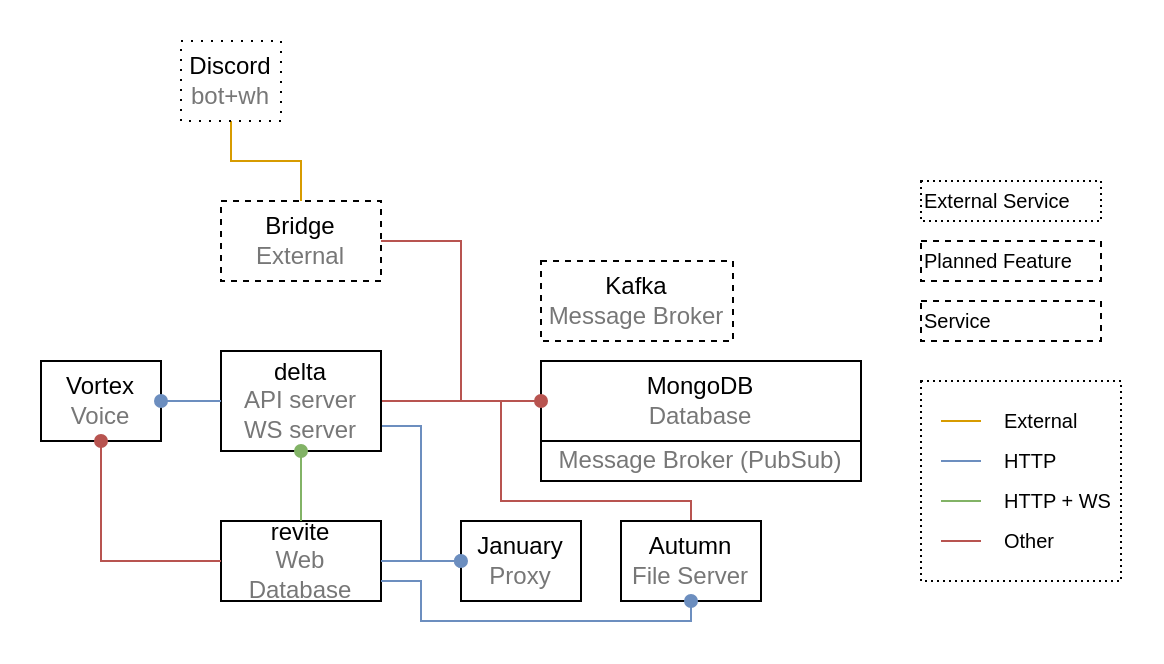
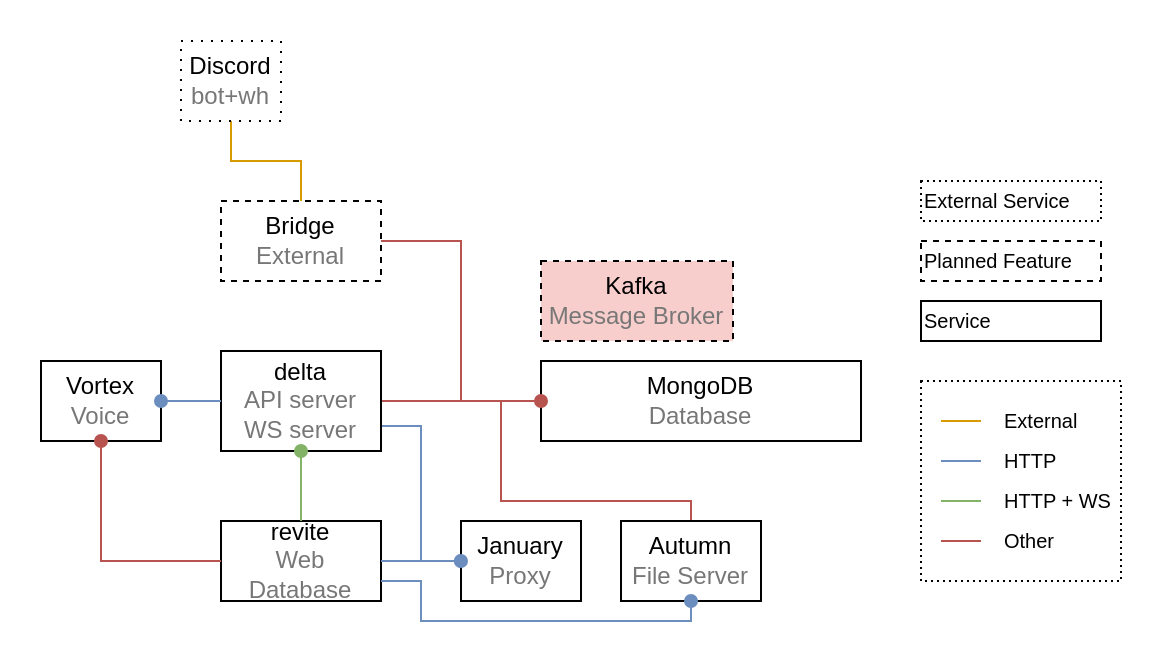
(637, 301) -> (637, 301)
(1011, 321) -> (1011, 321)
(701, 461) -> none
